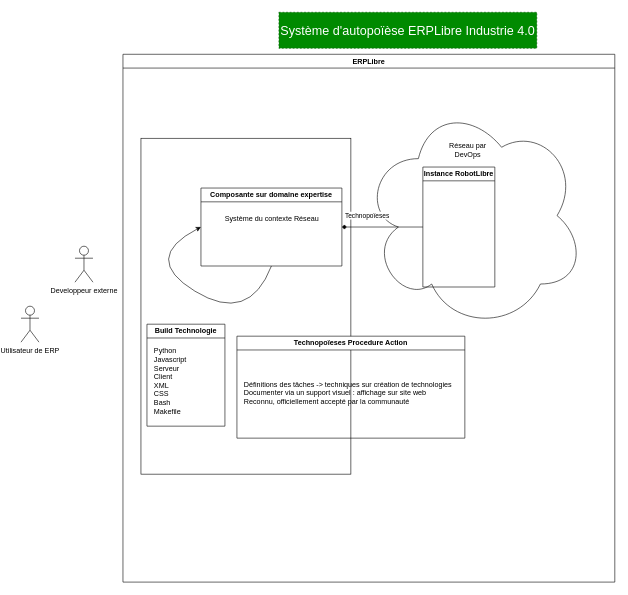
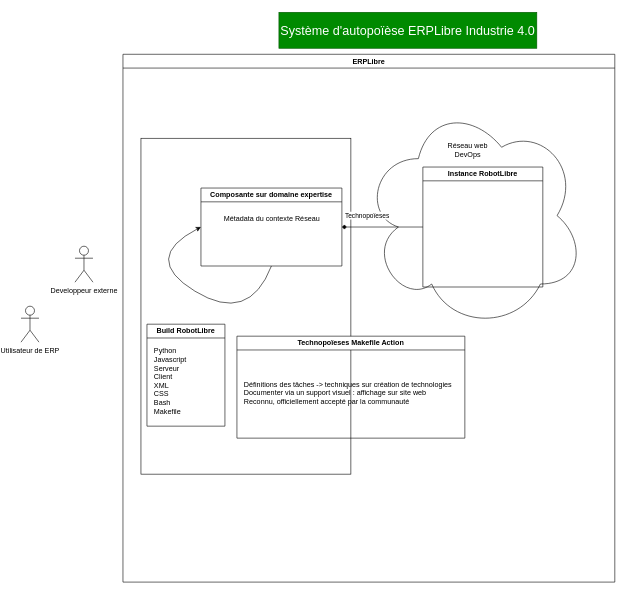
(408, 30) -> (408, 30)
(468, 150) -> (468, 150)
(272, 219) -> (272, 219)
(459, 227) -> (483, 227)
(186, 332) -> (186, 332)
(351, 344) -> (351, 344)
